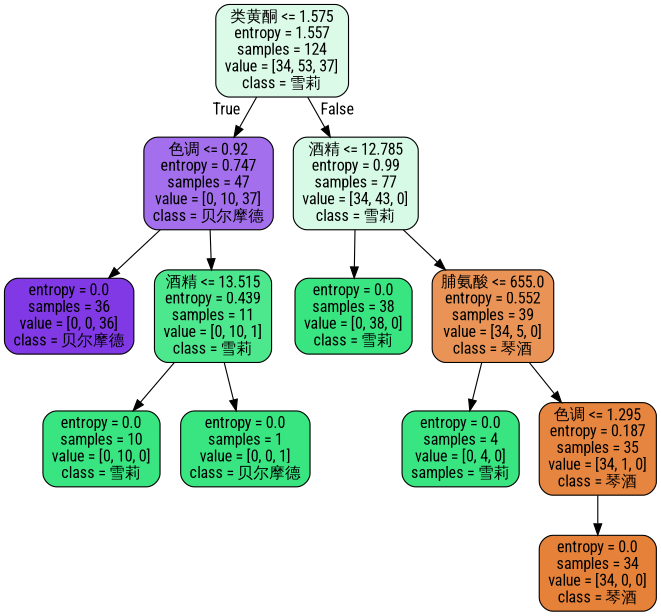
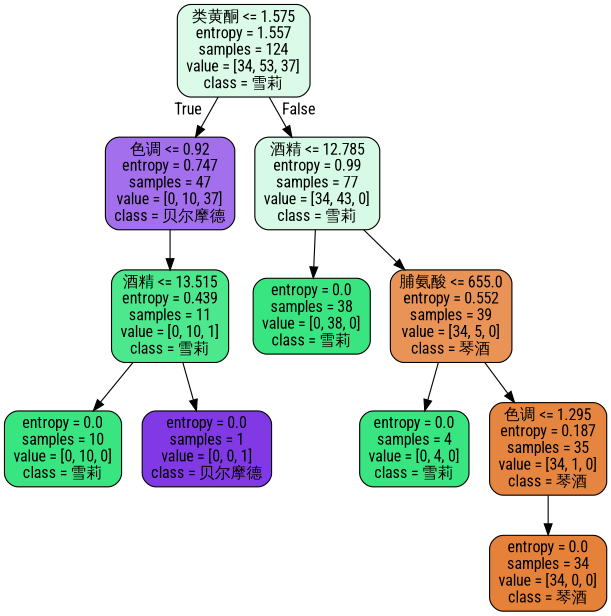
(69, 316) -> none
(245, 449) -> (207, 449)
(461, 449) -> (414, 449)
